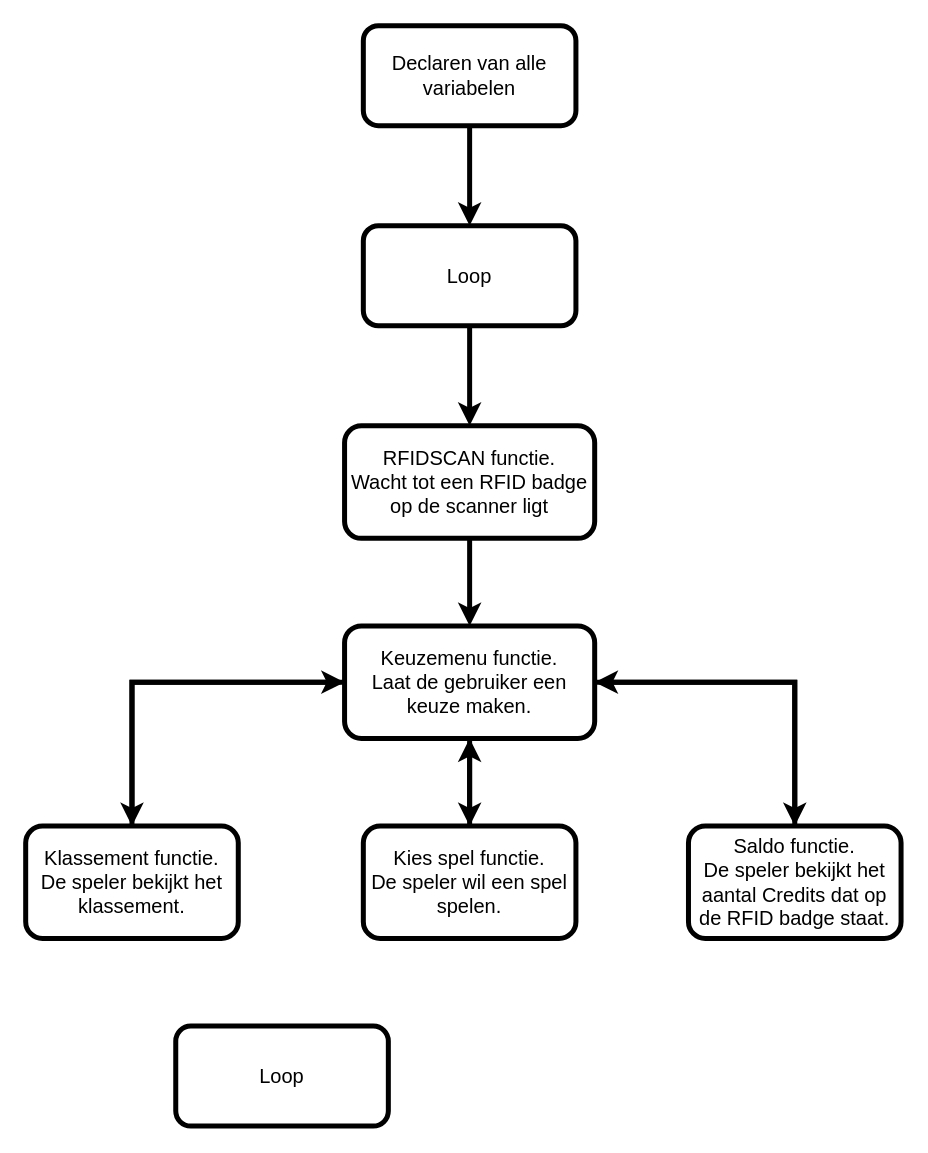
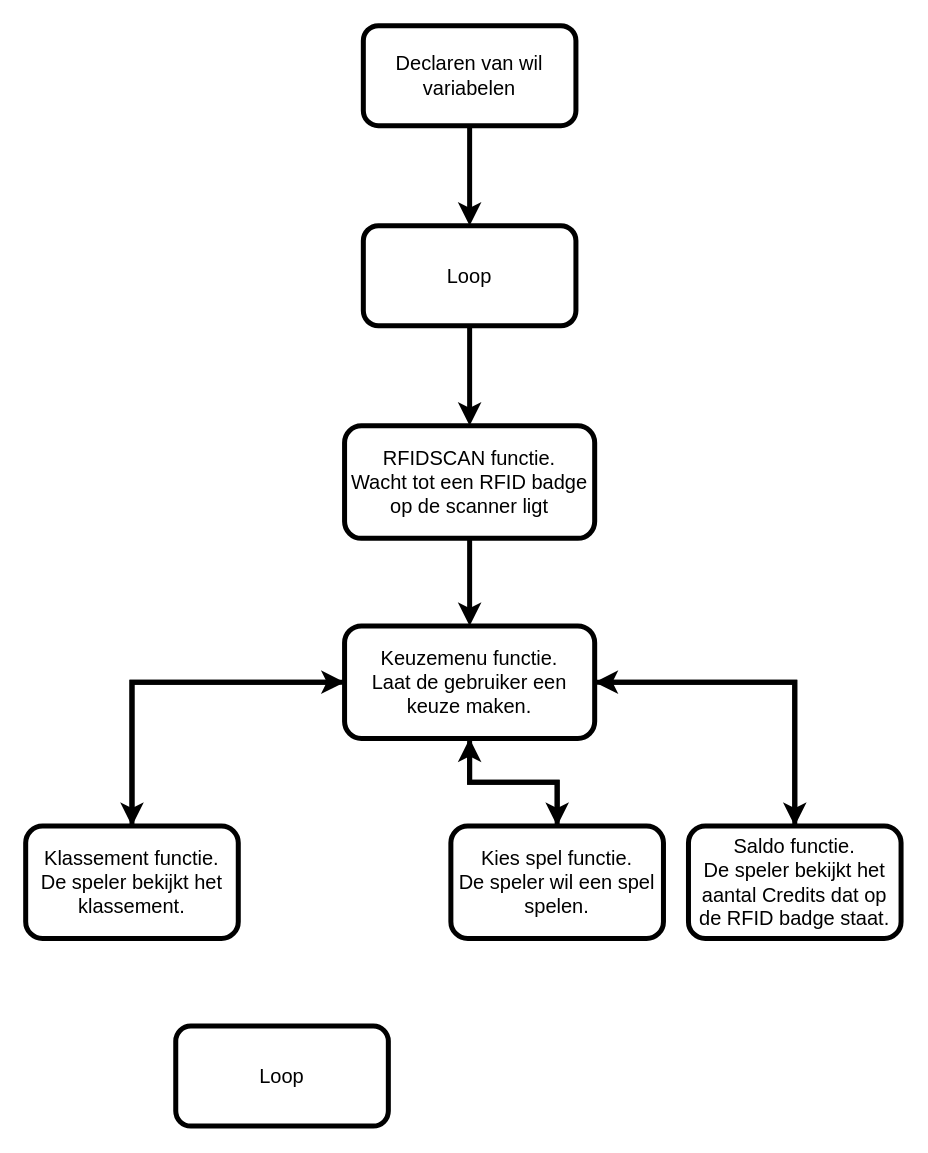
(469, 76) -> (469, 76)
(469, 882) -> (557, 882)
